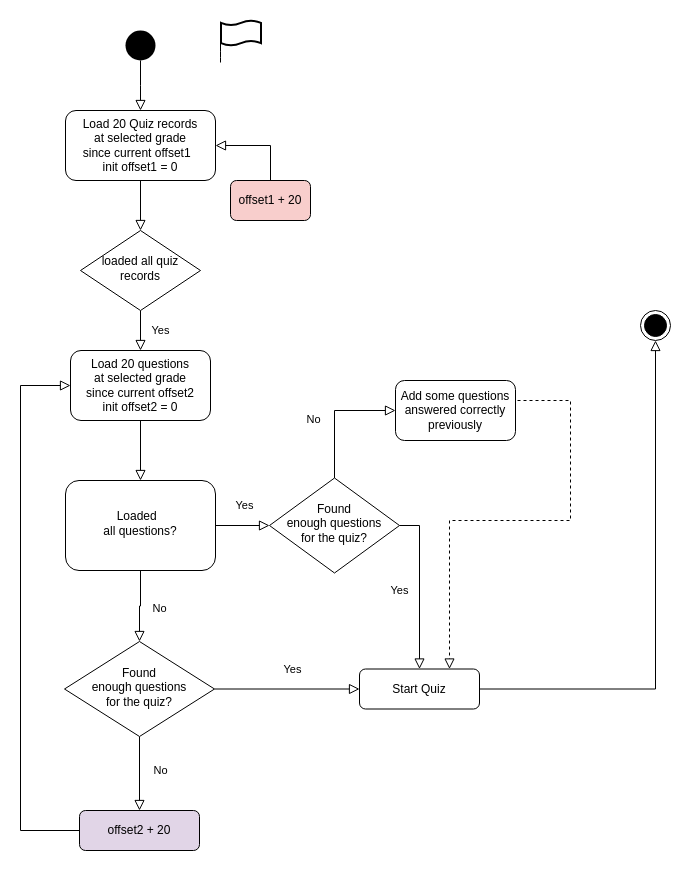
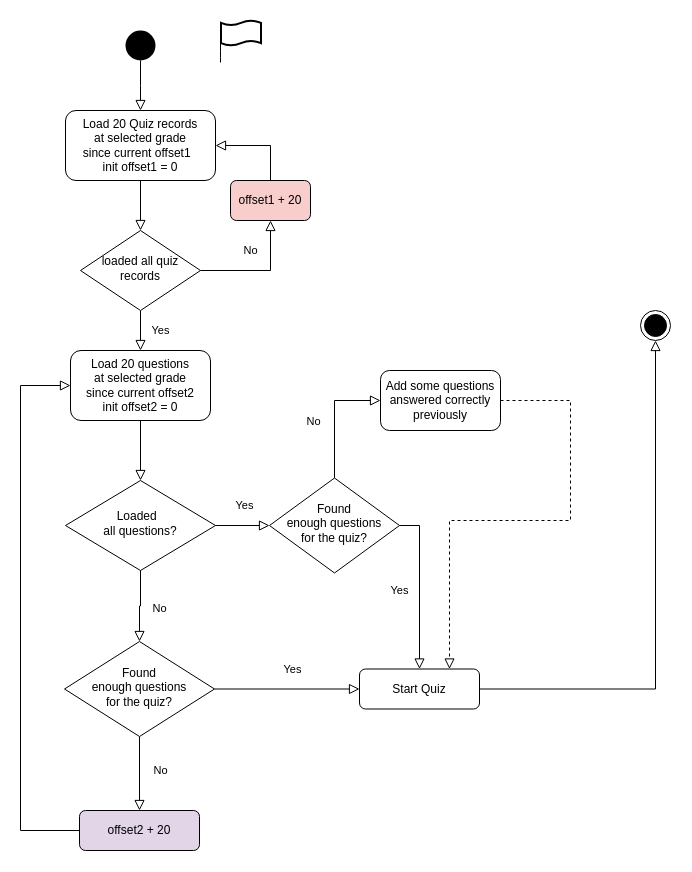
none -> (255, 271)
(456, 411) -> (441, 401)
(141, 526) -> (141, 526)
